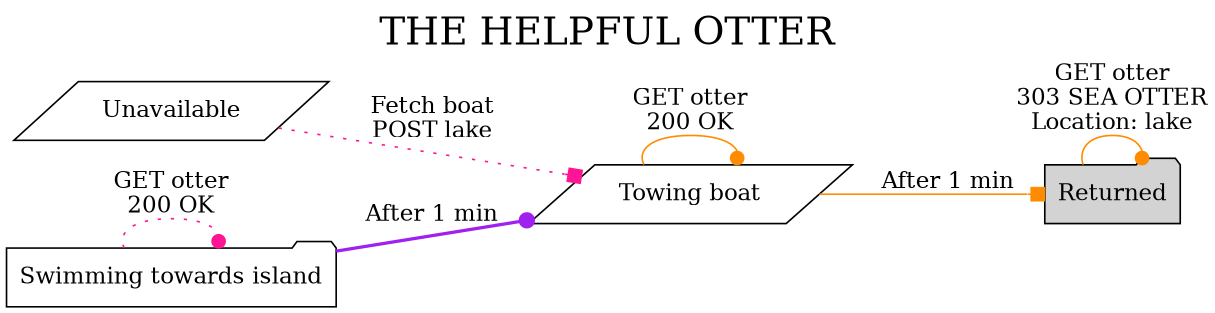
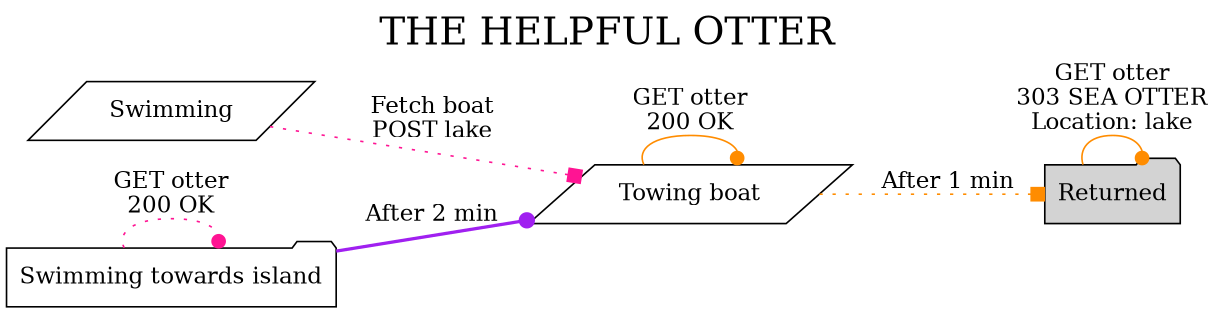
(171, 111) -> (171, 111)
(923, 194) -> (923, 194)
(432, 215) -> (432, 215)
